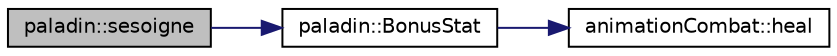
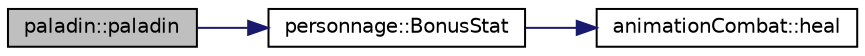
(109, 28) -> (102, 28)
(390, 28) -> (397, 28)
